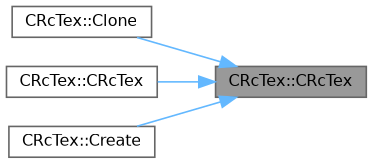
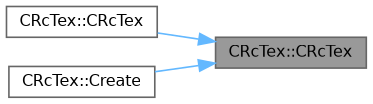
(82, 22) -> none
